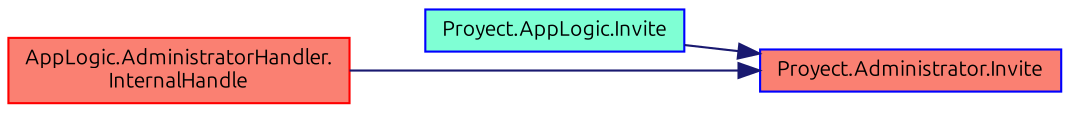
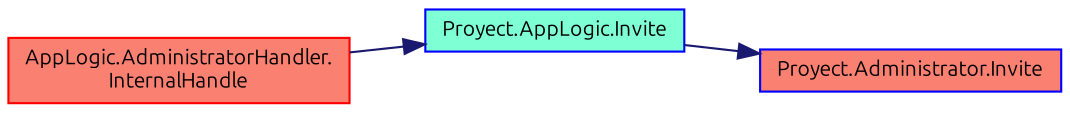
(544, 71) -> (377, 49)
